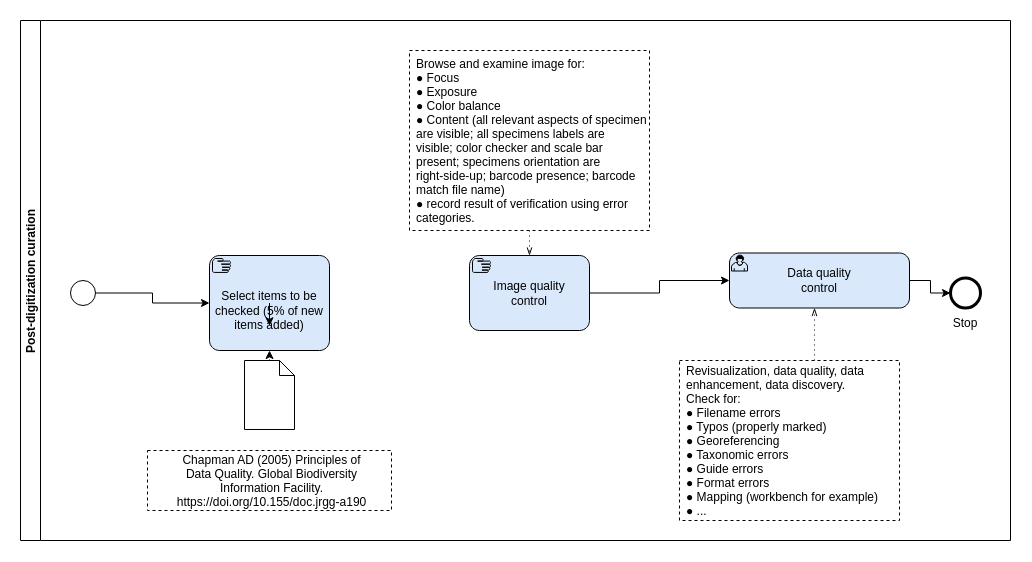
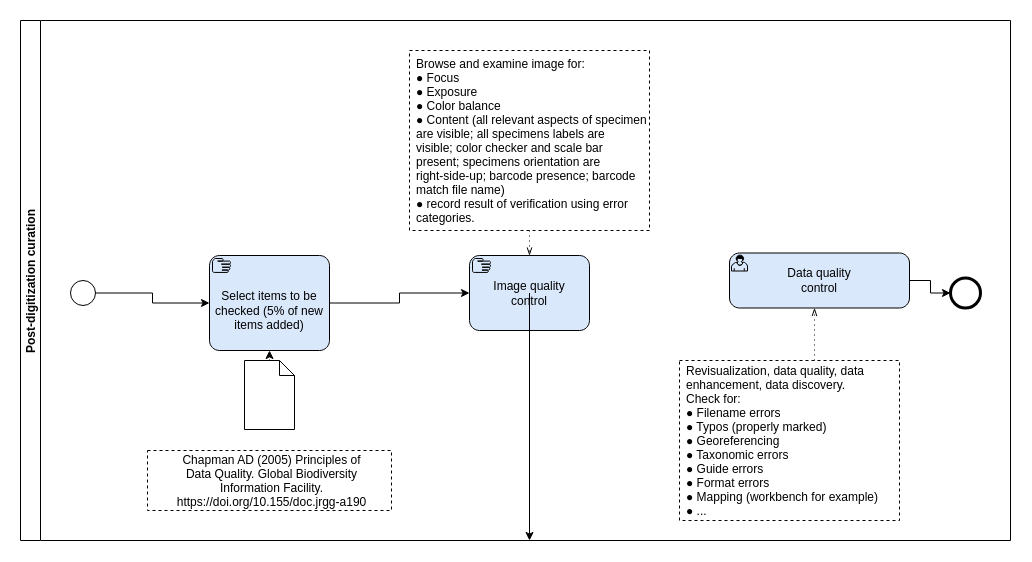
(660, 291) -> (530, 413)
(270, 311) -> (400, 302)
(966, 323) -> none
